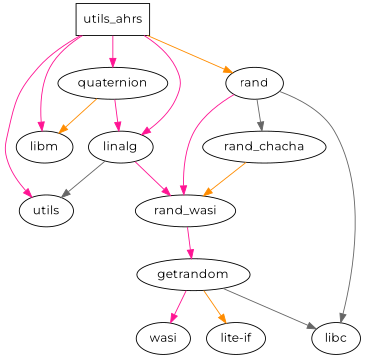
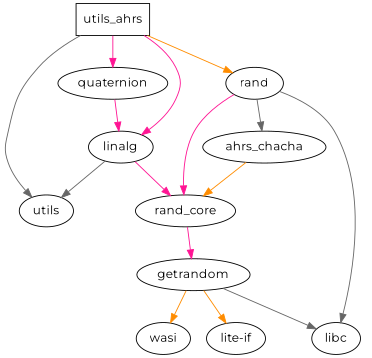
(16, 102) -> (16, 102)
(45, 147) -> none
(264, 147) -> (264, 147)
(186, 211) -> (186, 211)
(180, 303) -> (180, 303)
